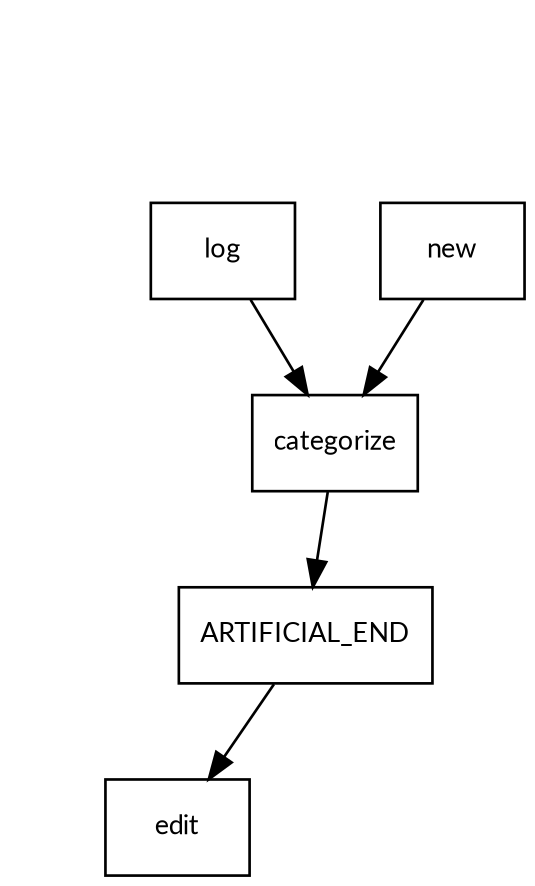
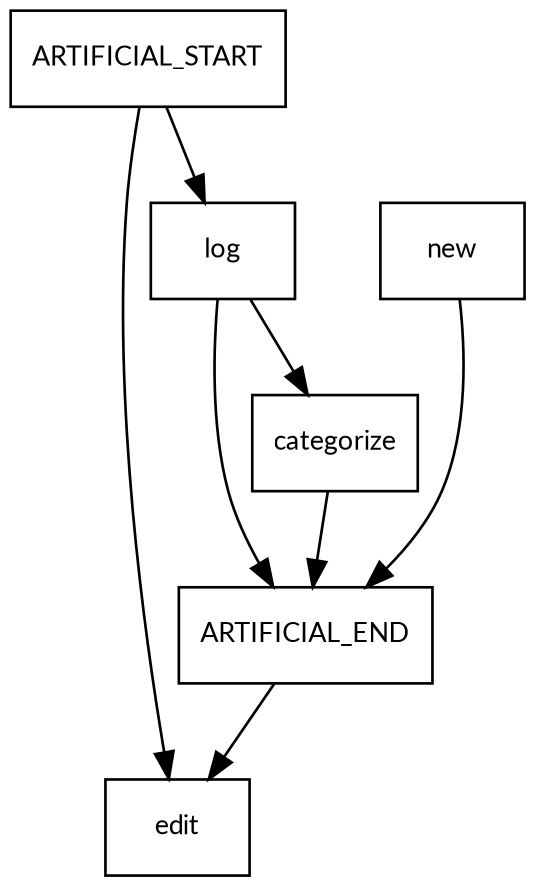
none -> (148, 59)
(401, 336) -> (456, 444)
none -> (218, 435)
